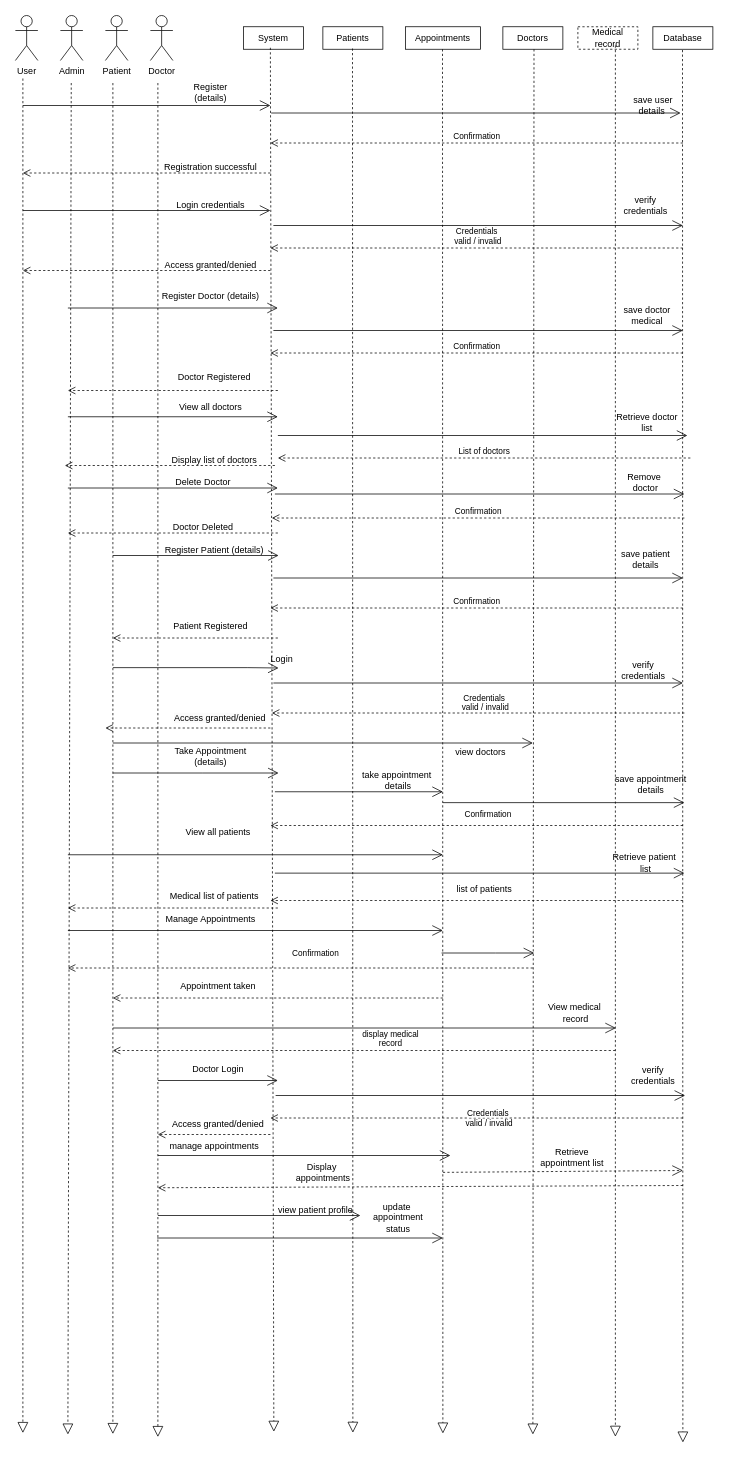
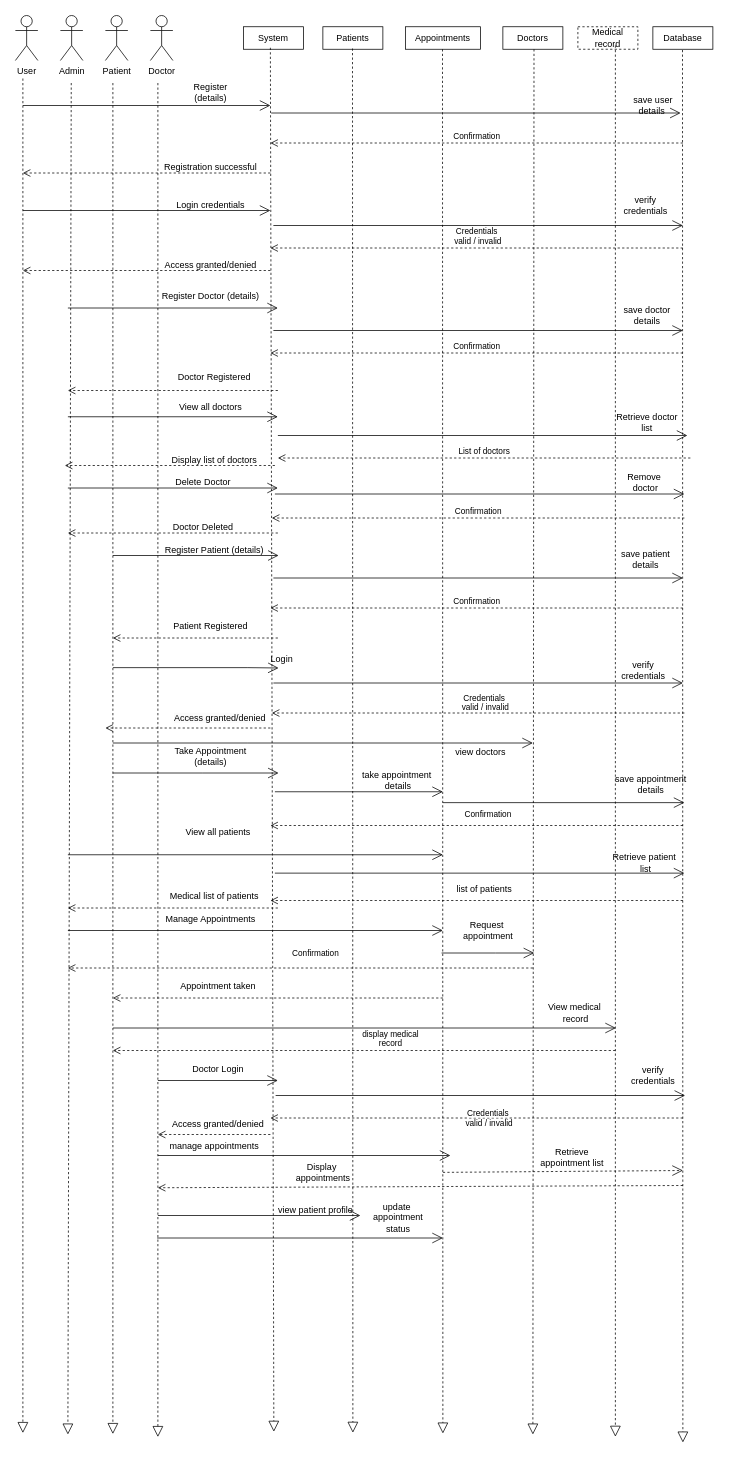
(647, 315) -> (647, 315)
none -> (488, 930)
